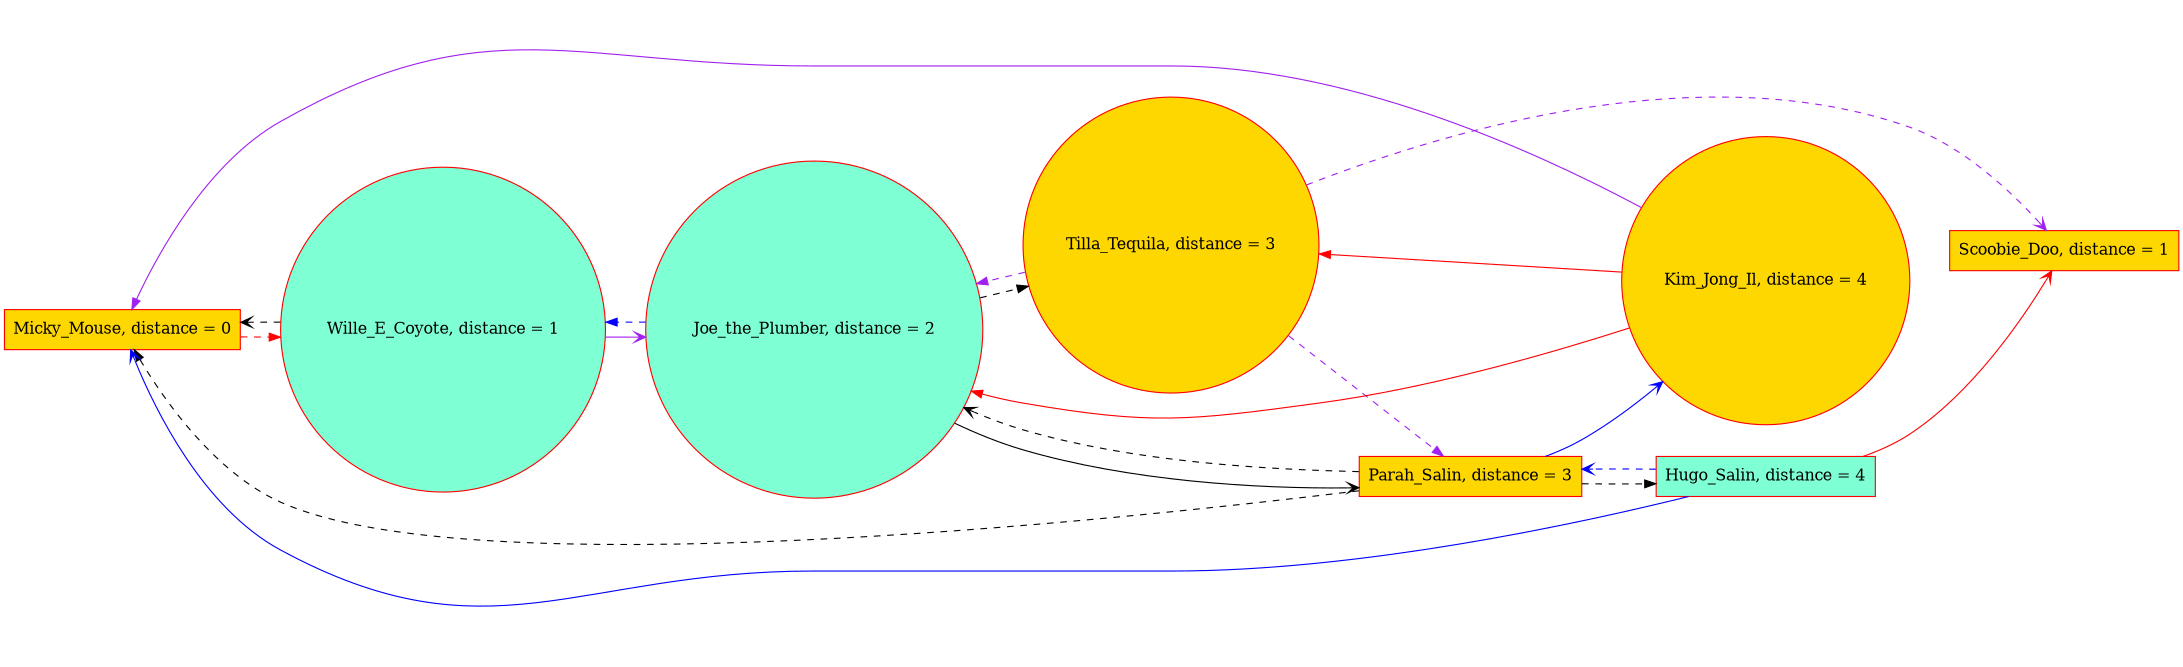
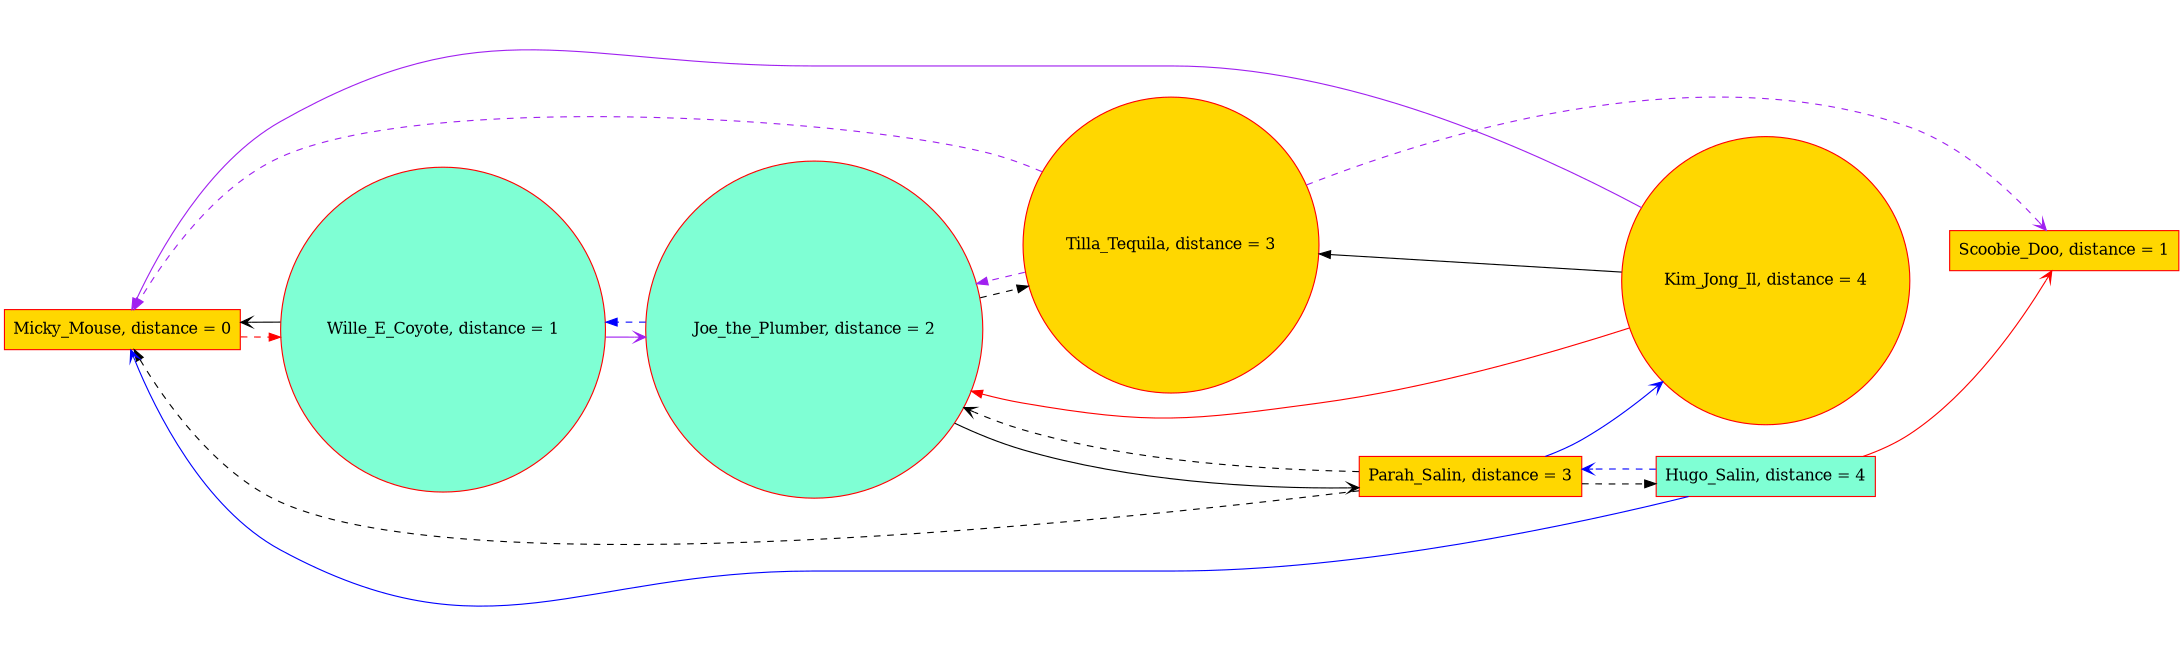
(1476, 263) -> (1476, 263)
(266, 322) -> (266, 322)
(1358, 390) -> (560, 117)
